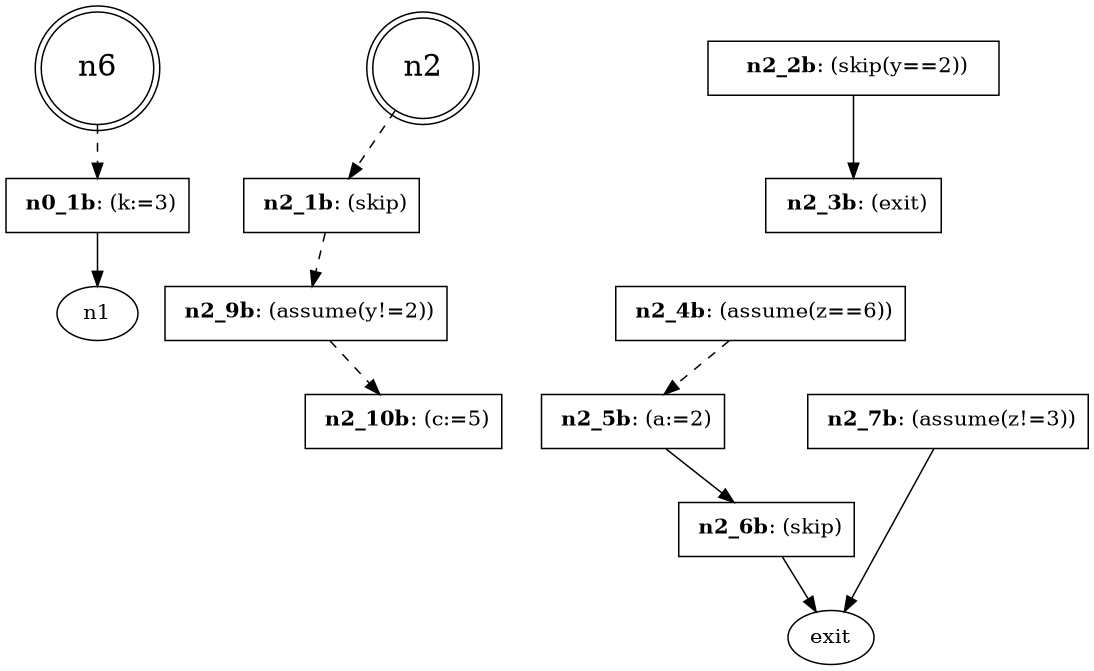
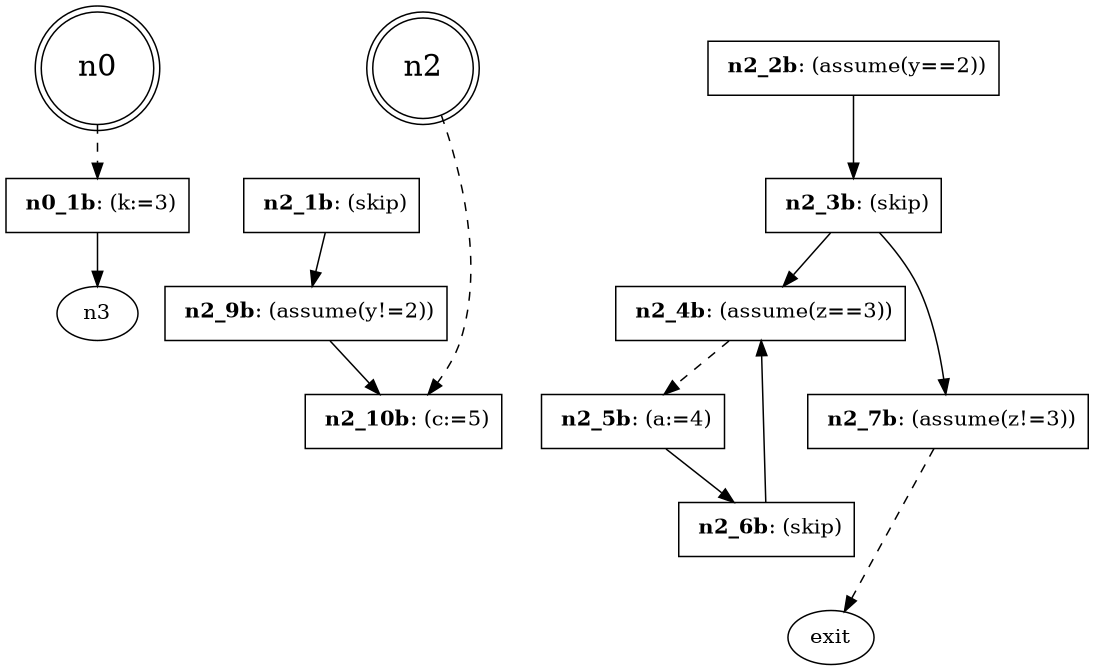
(892, 66) -> (892, 66)
(98, 68) -> (98, 68)
(376, 138) -> (470, 251)
(892, 203) -> (892, 203)
(320, 252) -> (320, 252)
none -> (812, 254)
none -> (924, 300)
(800, 311) -> (800, 311)
(98, 314) -> (98, 314)
(350, 362) -> (350, 362)
(672, 419) -> (672, 419)
(893, 523) -> (893, 523)
(795, 578) -> (764, 429)
